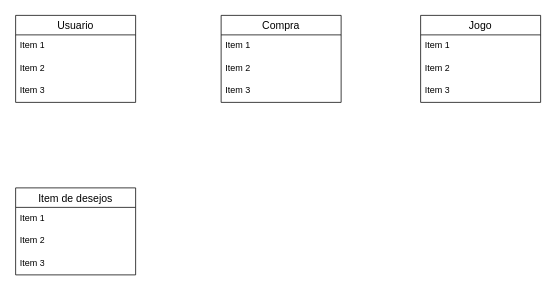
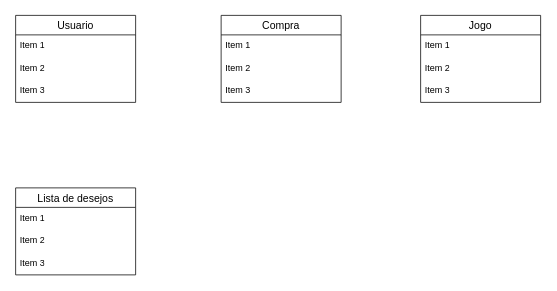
(75, 198) -> (75, 198)
